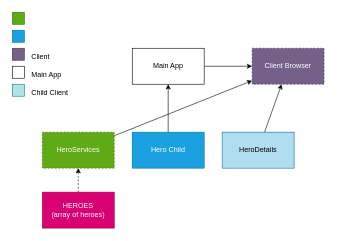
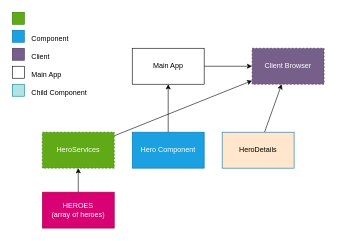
none -> (57, 39)
(51, 93) -> (59, 93)
(168, 150) -> (168, 150)
(258, 150) -> (258, 150)
(78, 182) -> (78, 182)
